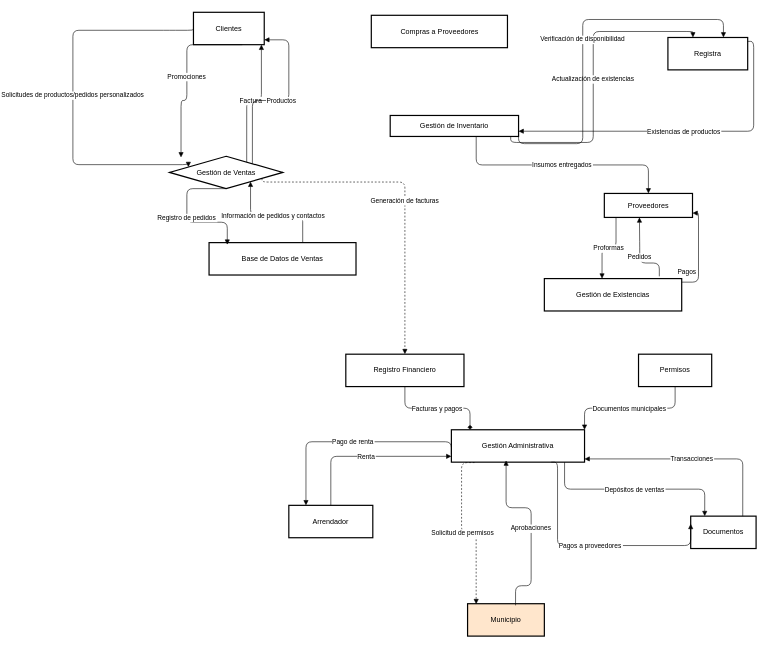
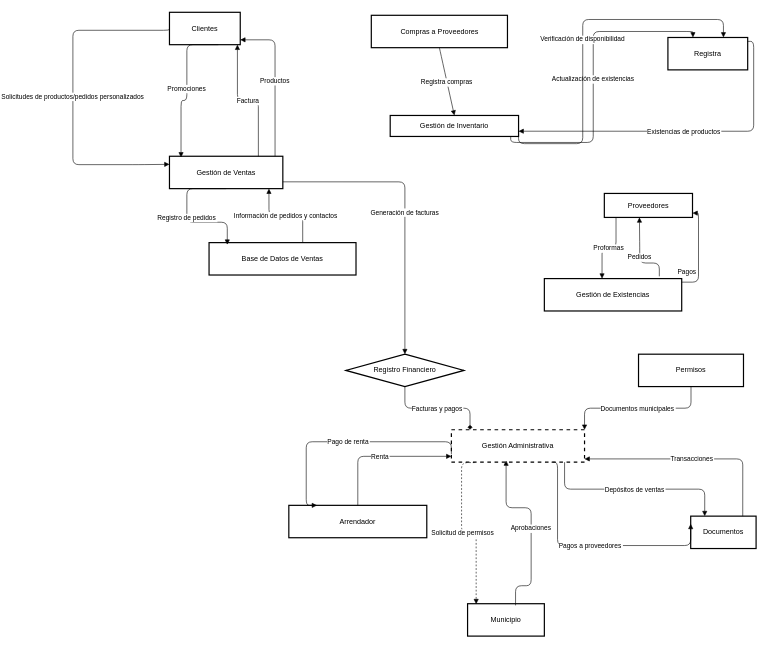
(229, 29) -> (205, 29)
none -> (447, 81)
(561, 165) -> none
(226, 173) -> (226, 173)
(405, 204) -> (327, 182)
(405, 371) -> (405, 371)
(675, 371) -> (691, 371)
(518, 446) -> (518, 446)
(331, 522) -> (358, 522)
(506, 620) -> (506, 620)
